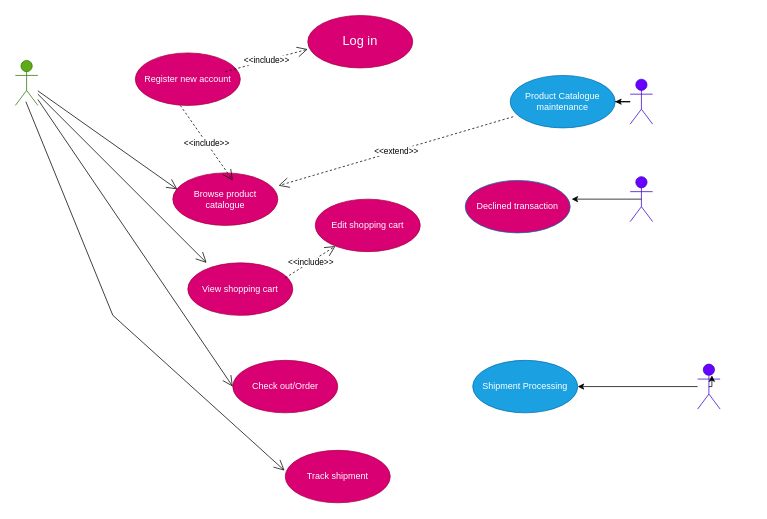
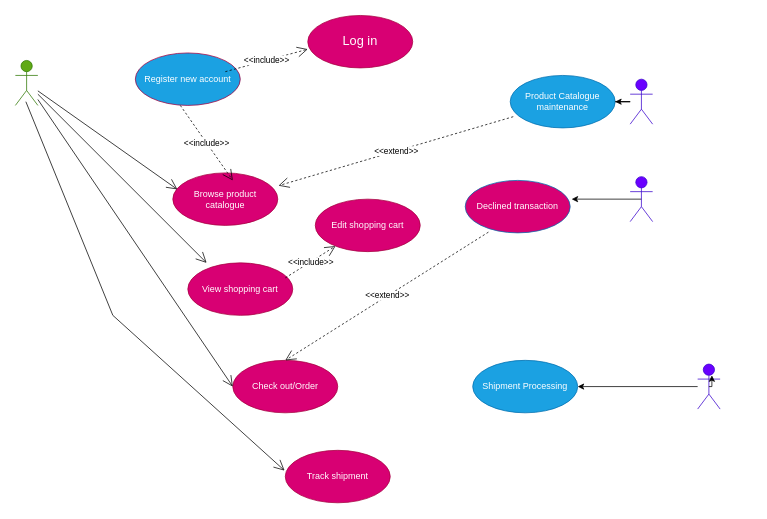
(188, 79) -> (188, 79)
none -> (388, 296)
